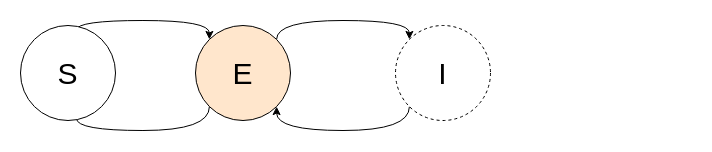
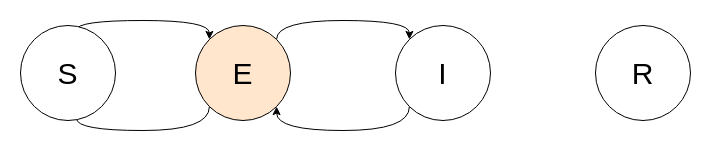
(443, 73) -> (443, 73)
none -> (643, 73)
